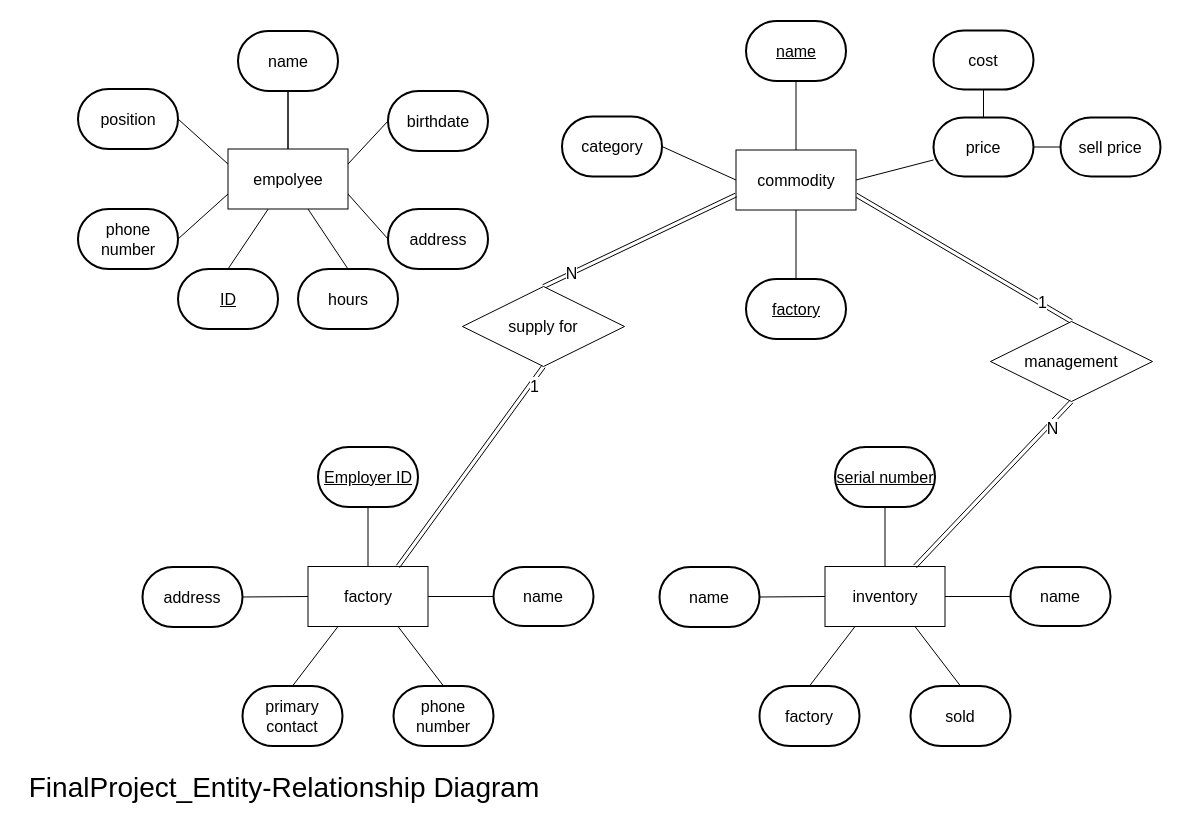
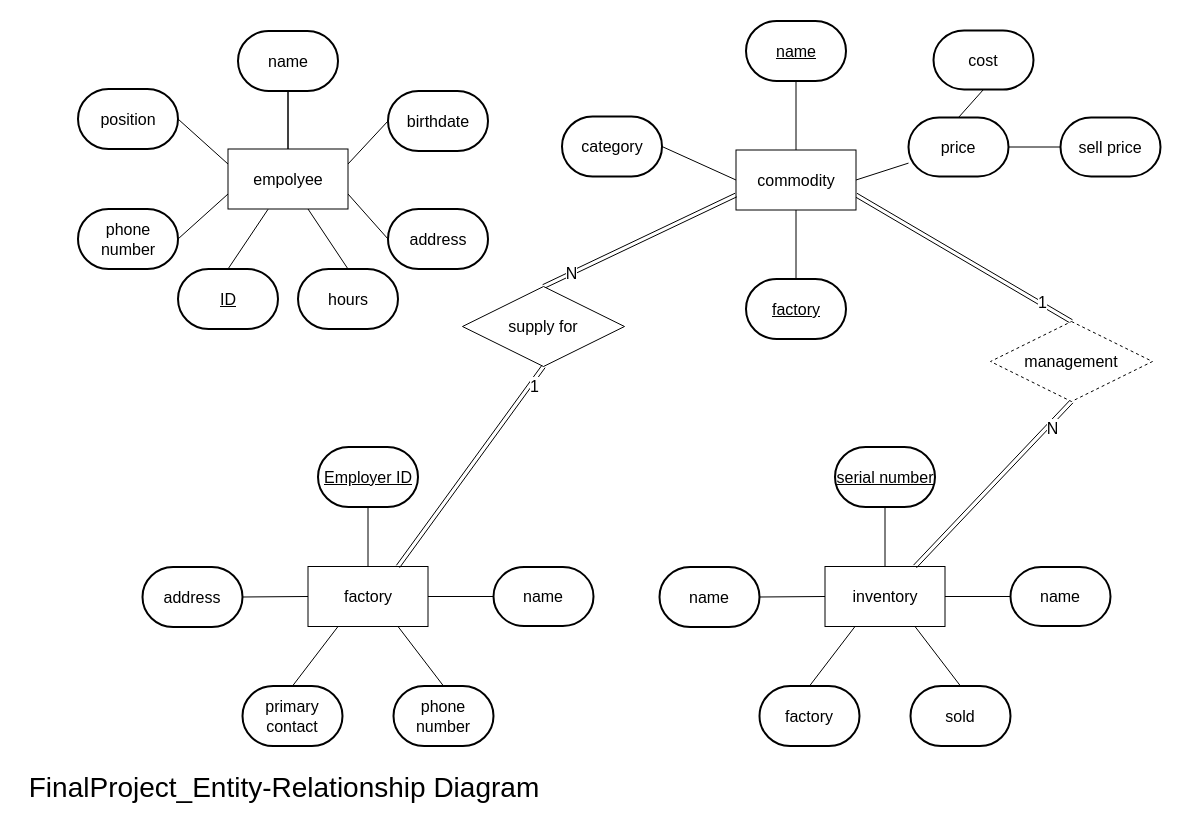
(984, 147) -> (959, 147)
(1072, 362) -> (1072, 362)
